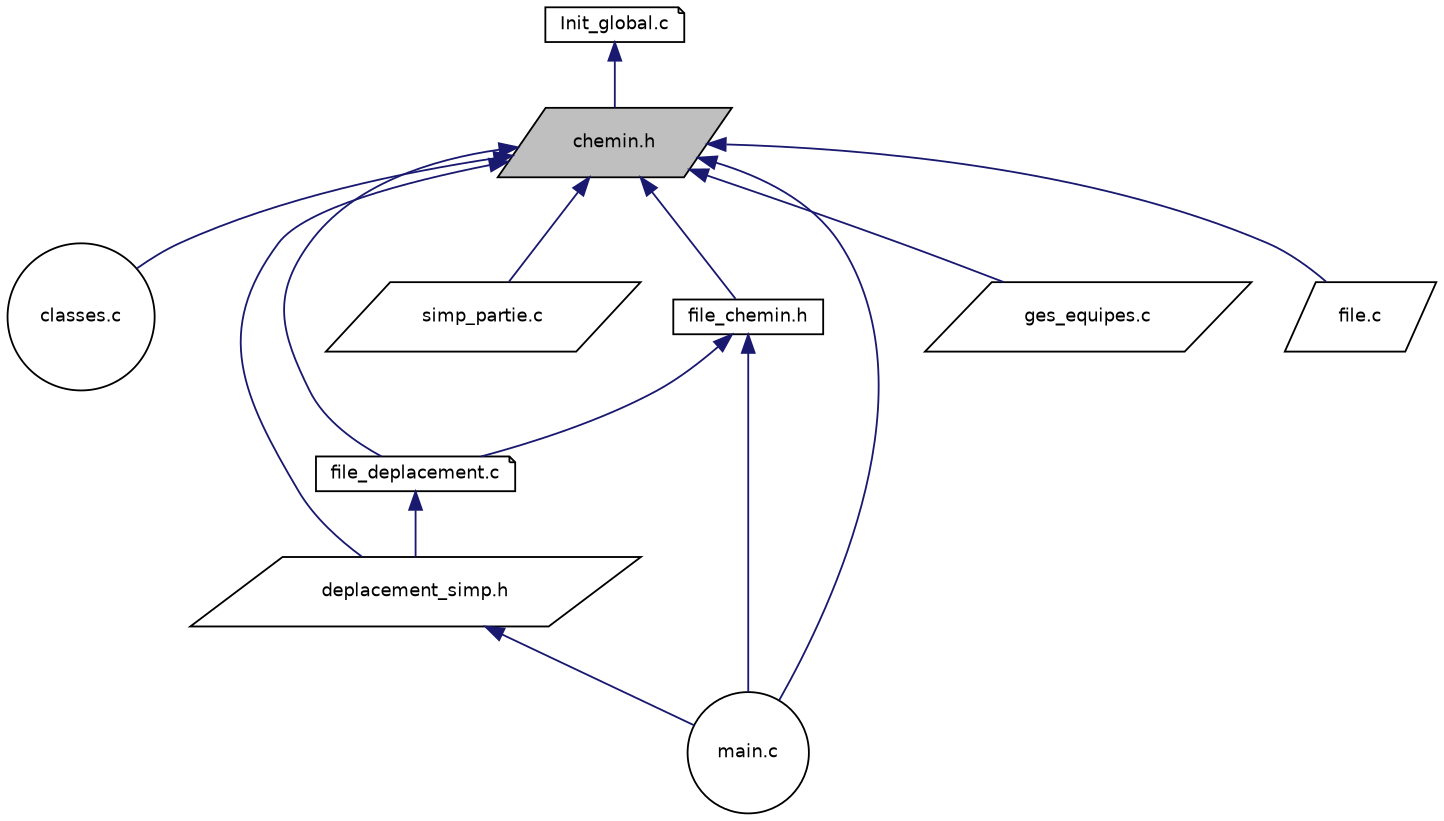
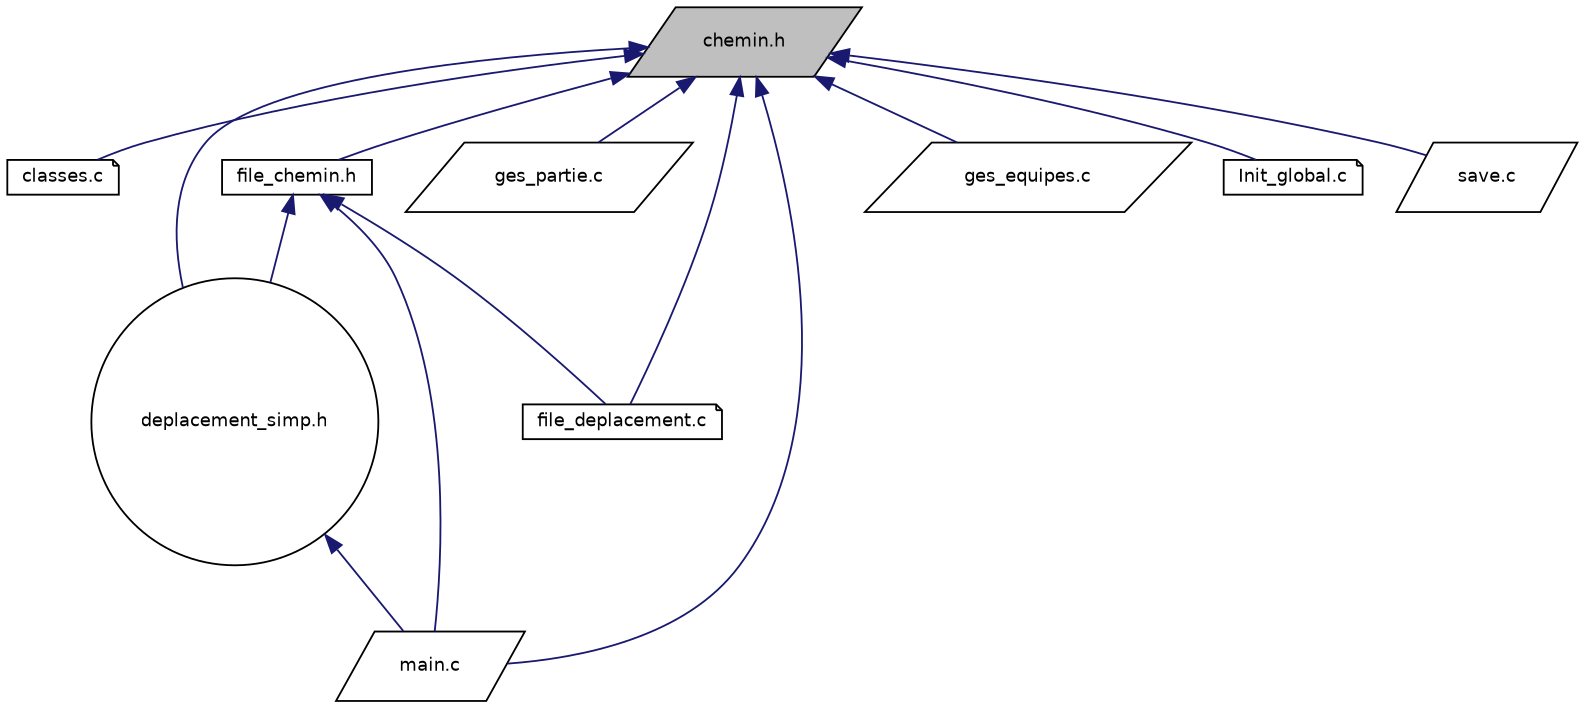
(615, 84) -> (1053, 103)
(81, 317) -> (63, 177)
(483, 317) -> (549, 177)
(1361, 317) -> (1487, 177)
(416, 534) -> (279, 247)
(416, 592) -> (235, 422)
(748, 753) -> (430, 666)
